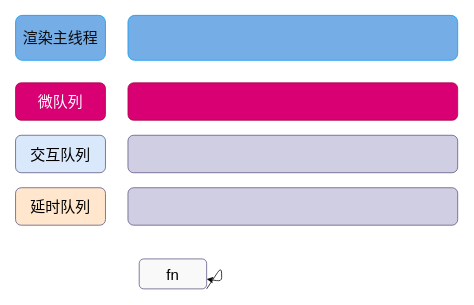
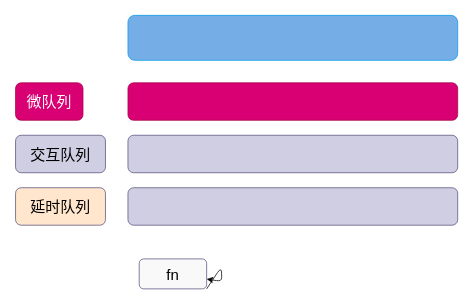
(60, 38) -> none
(60, 102) -> (49, 102)
(60, 154) -> (60, 154)
